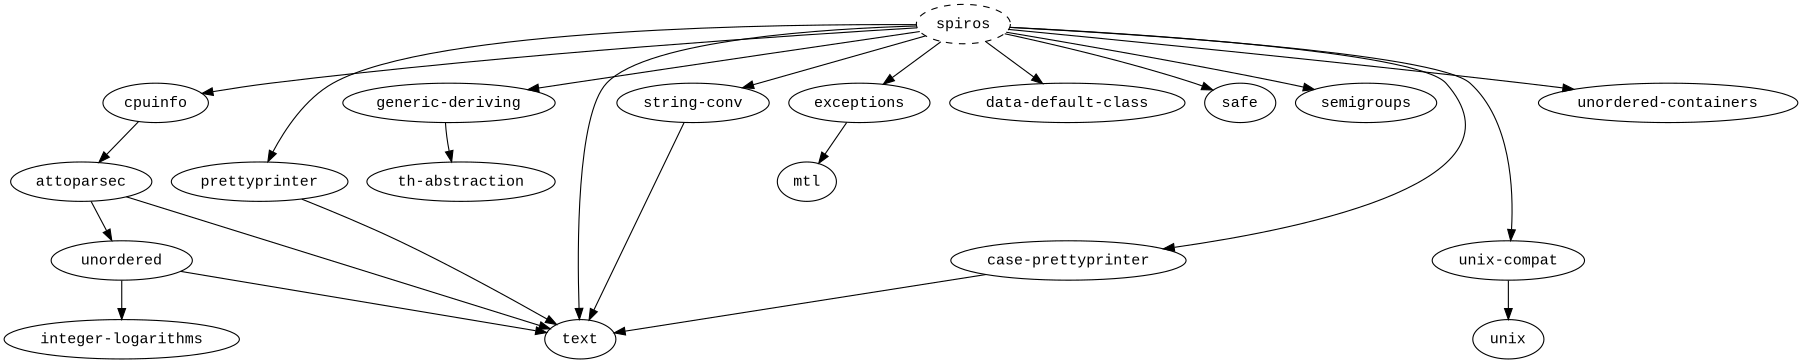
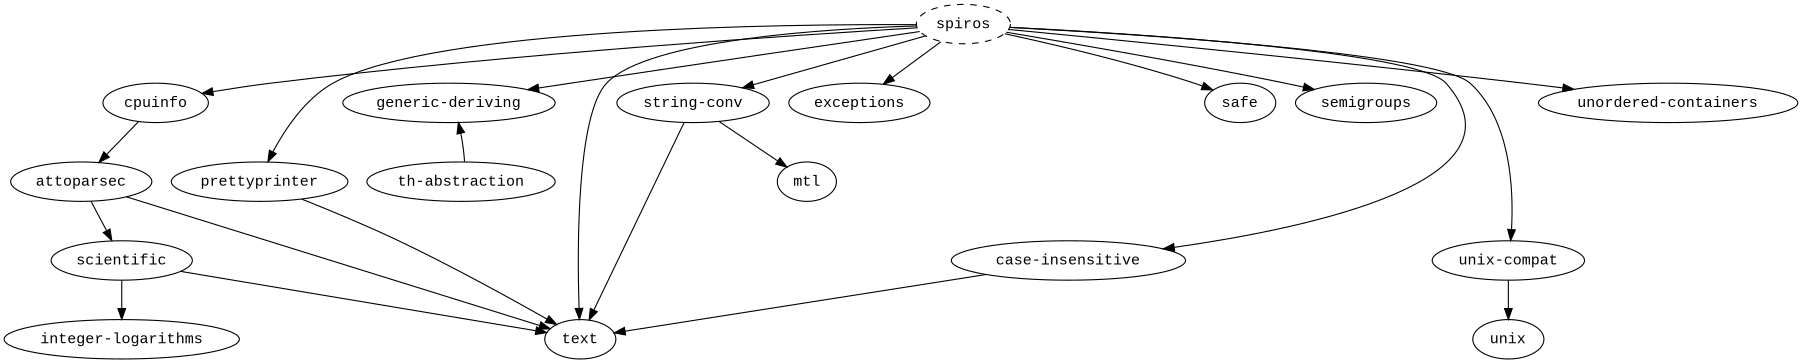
(1067, 103) -> none
(447, 137) -> (463, 147)
(836, 138) -> (748, 141)
(122, 260) -> (122, 260)
(1068, 260) -> (1068, 260)
